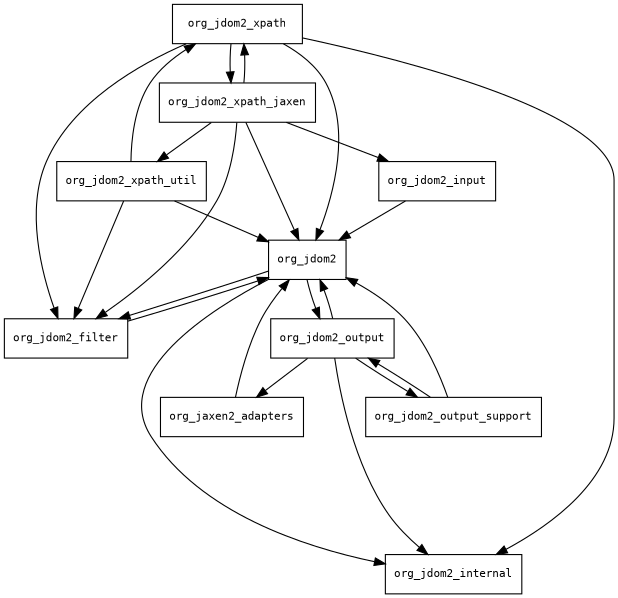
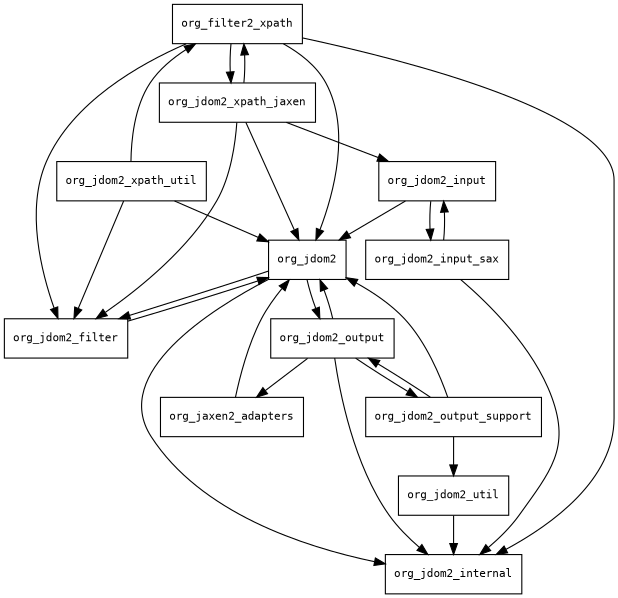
(237, 24) -> (237, 24)
(189, 139) -> none
none -> (437, 260)
none -> (454, 496)
